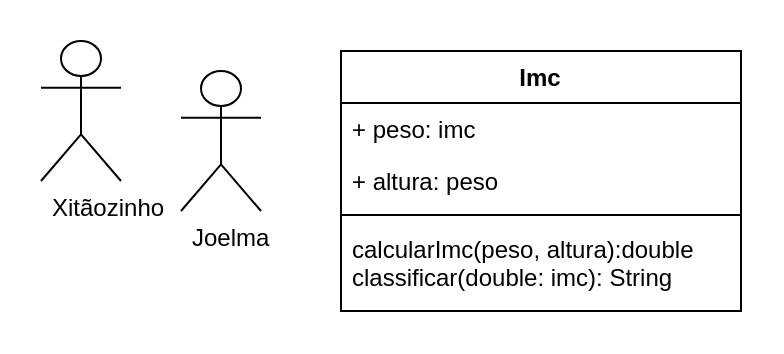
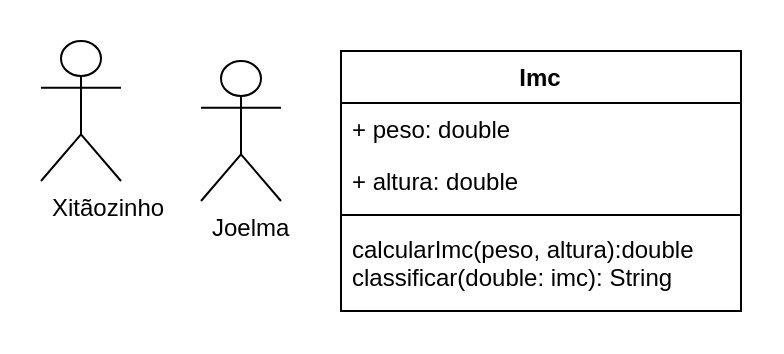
(414, 131) -> (435, 131)
(221, 141) -> (241, 131)
(435, 183) -> (445, 183)
